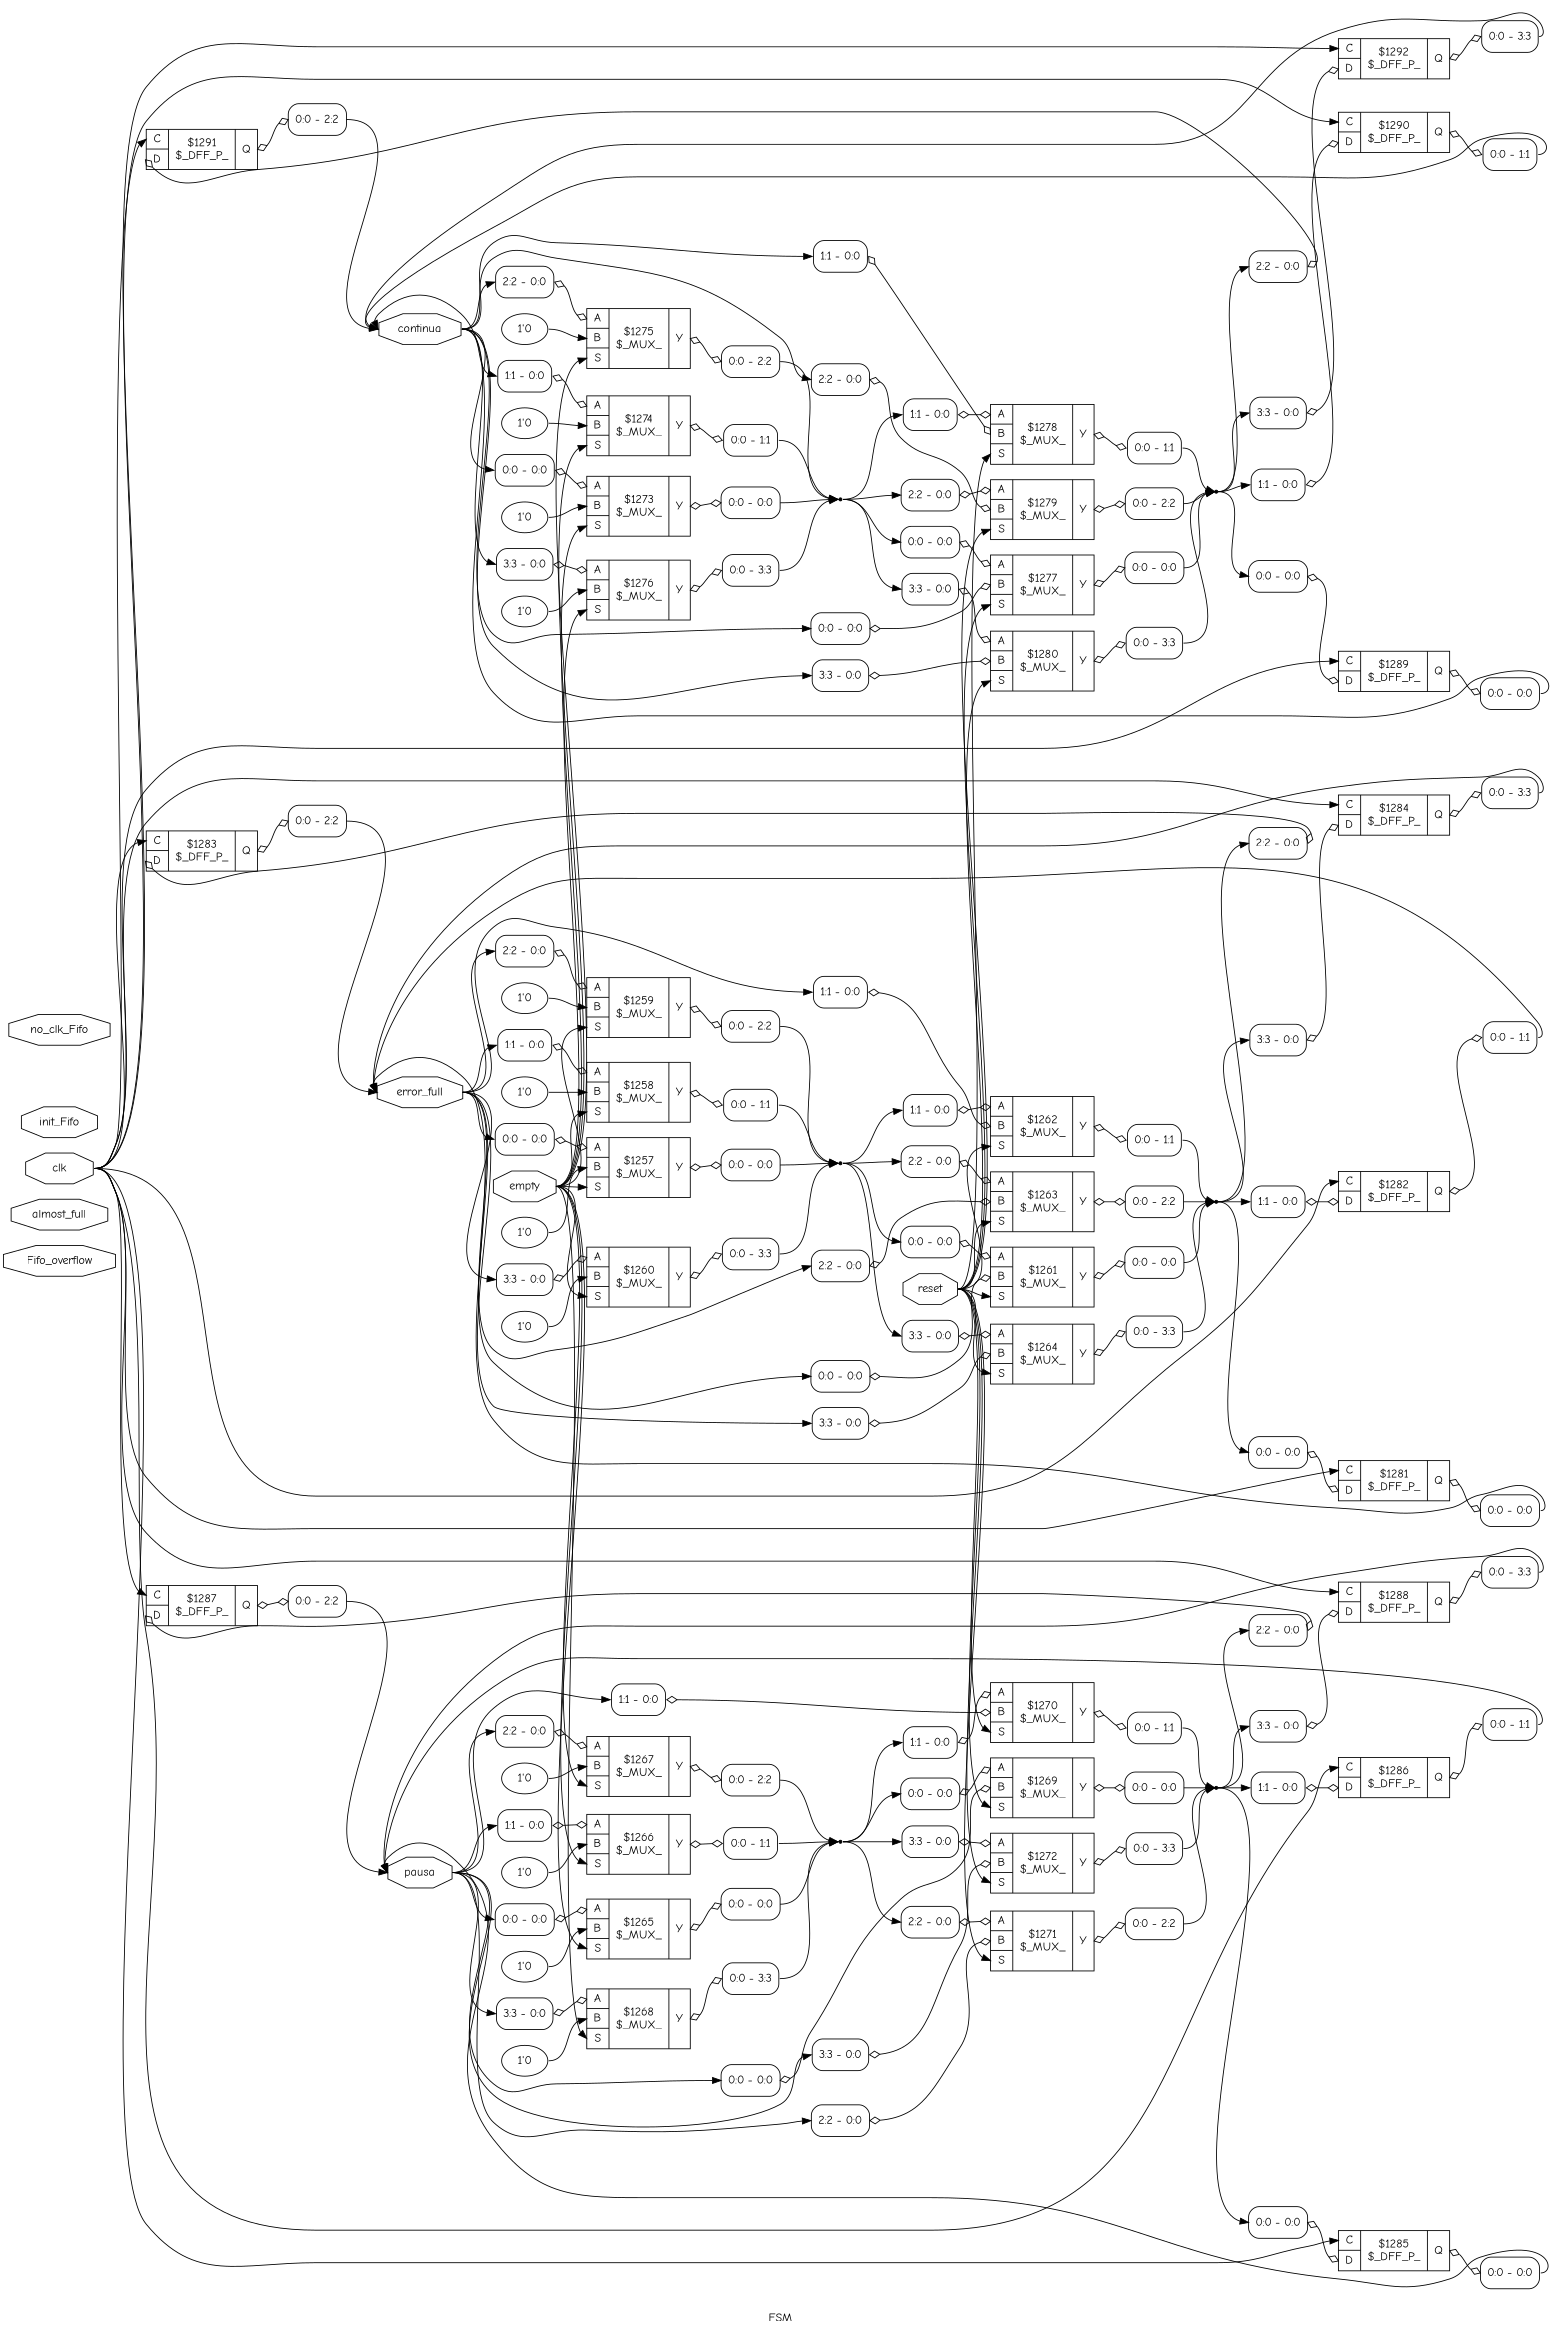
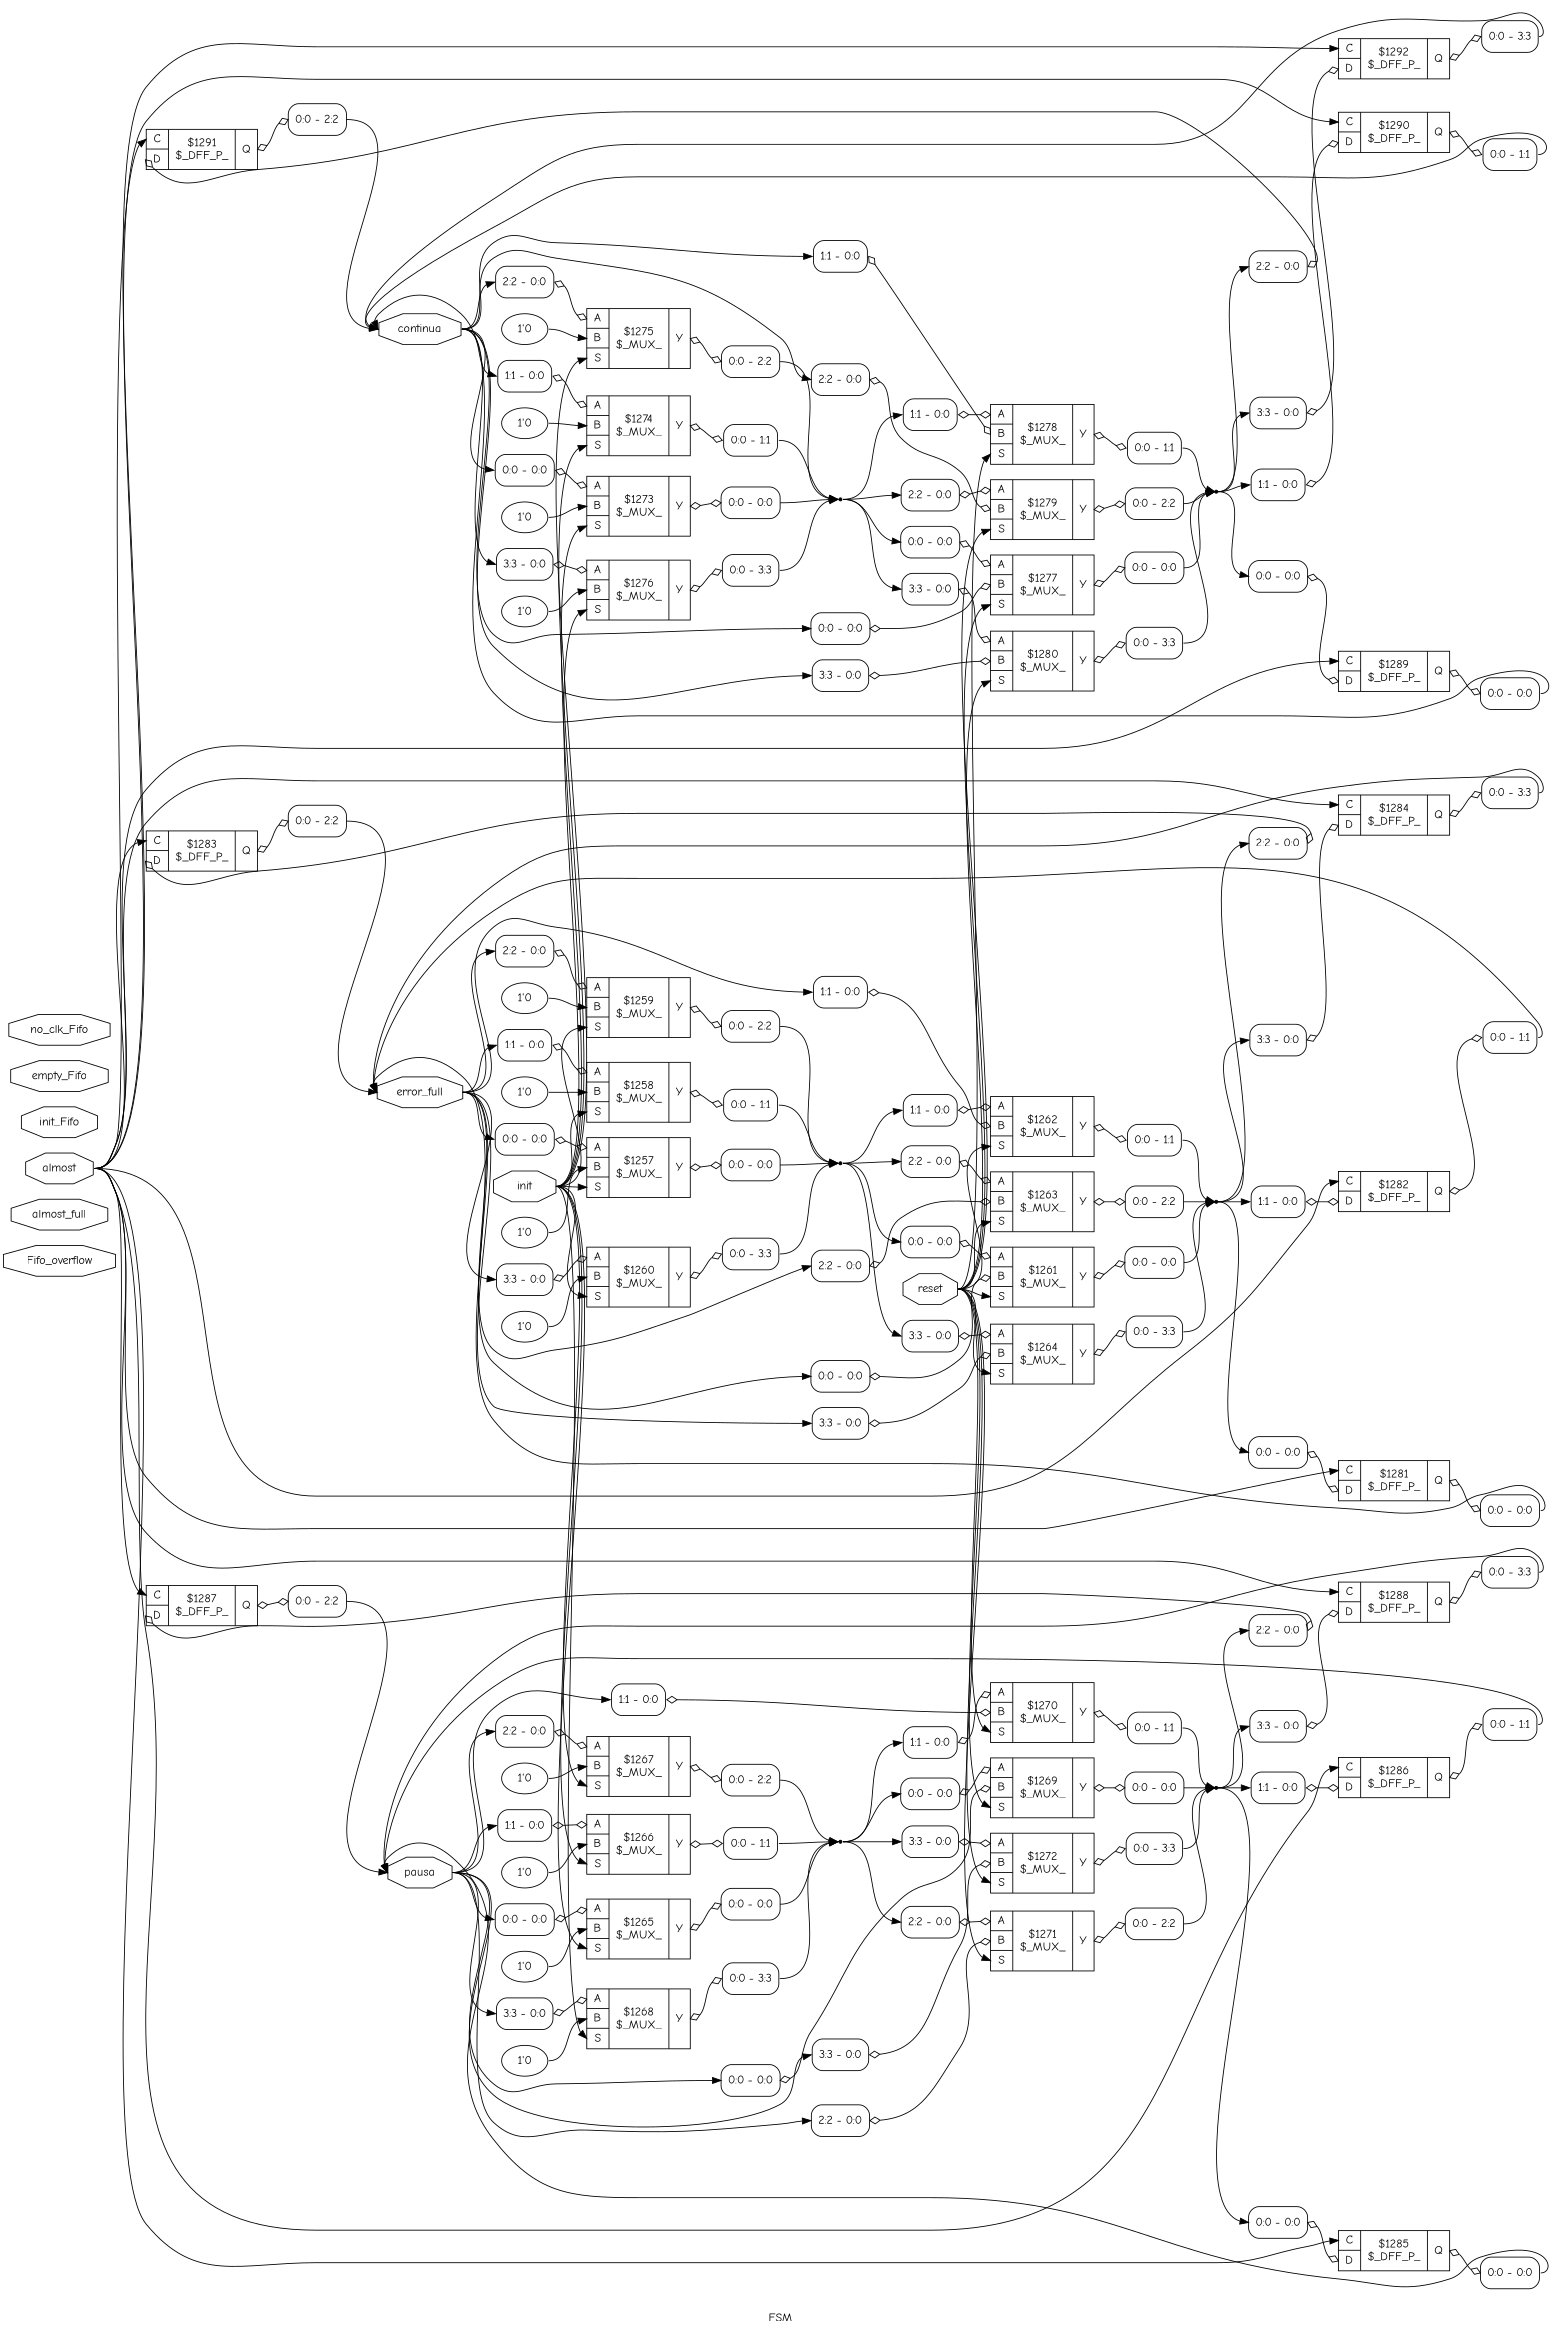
none -> (59, 1076)
(59, 1168) -> (59, 1168)
(525, 1186) -> (525, 1186)
